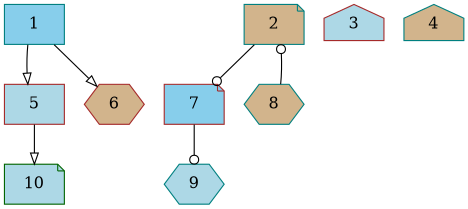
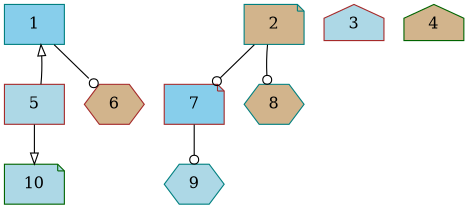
(434, 24) -> (434, 24)
(27, 59) -> (42, 70)
(71, 62) -> (71, 62)
(282, 69) -> (267, 60)
